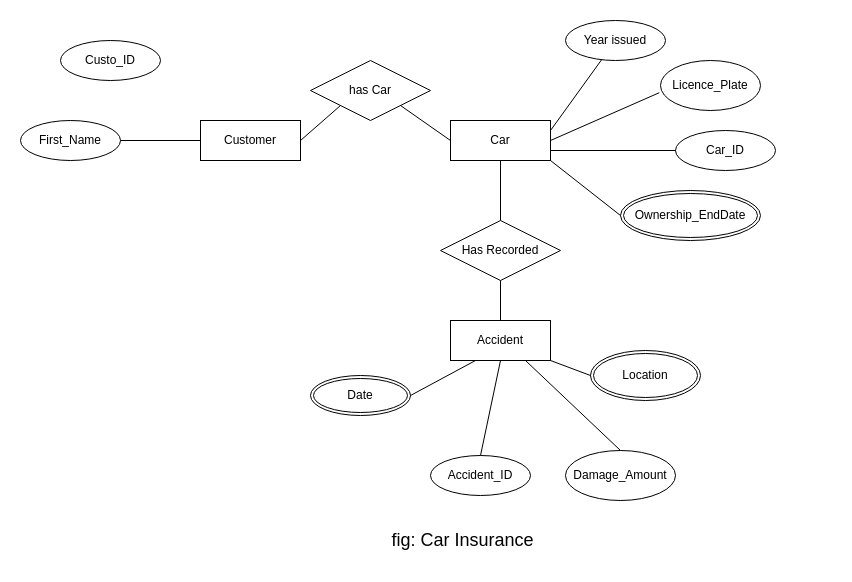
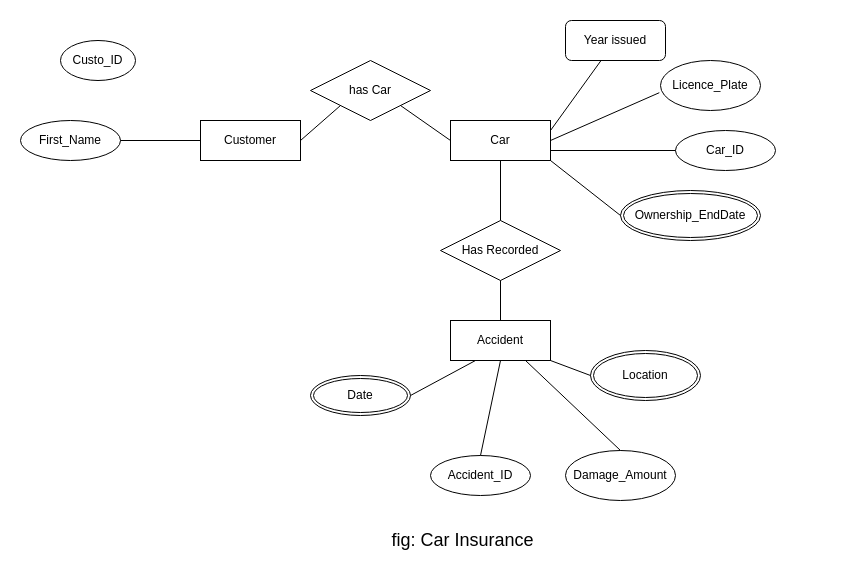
(616, 41) -> (616, 41)
(111, 61) -> (98, 61)
